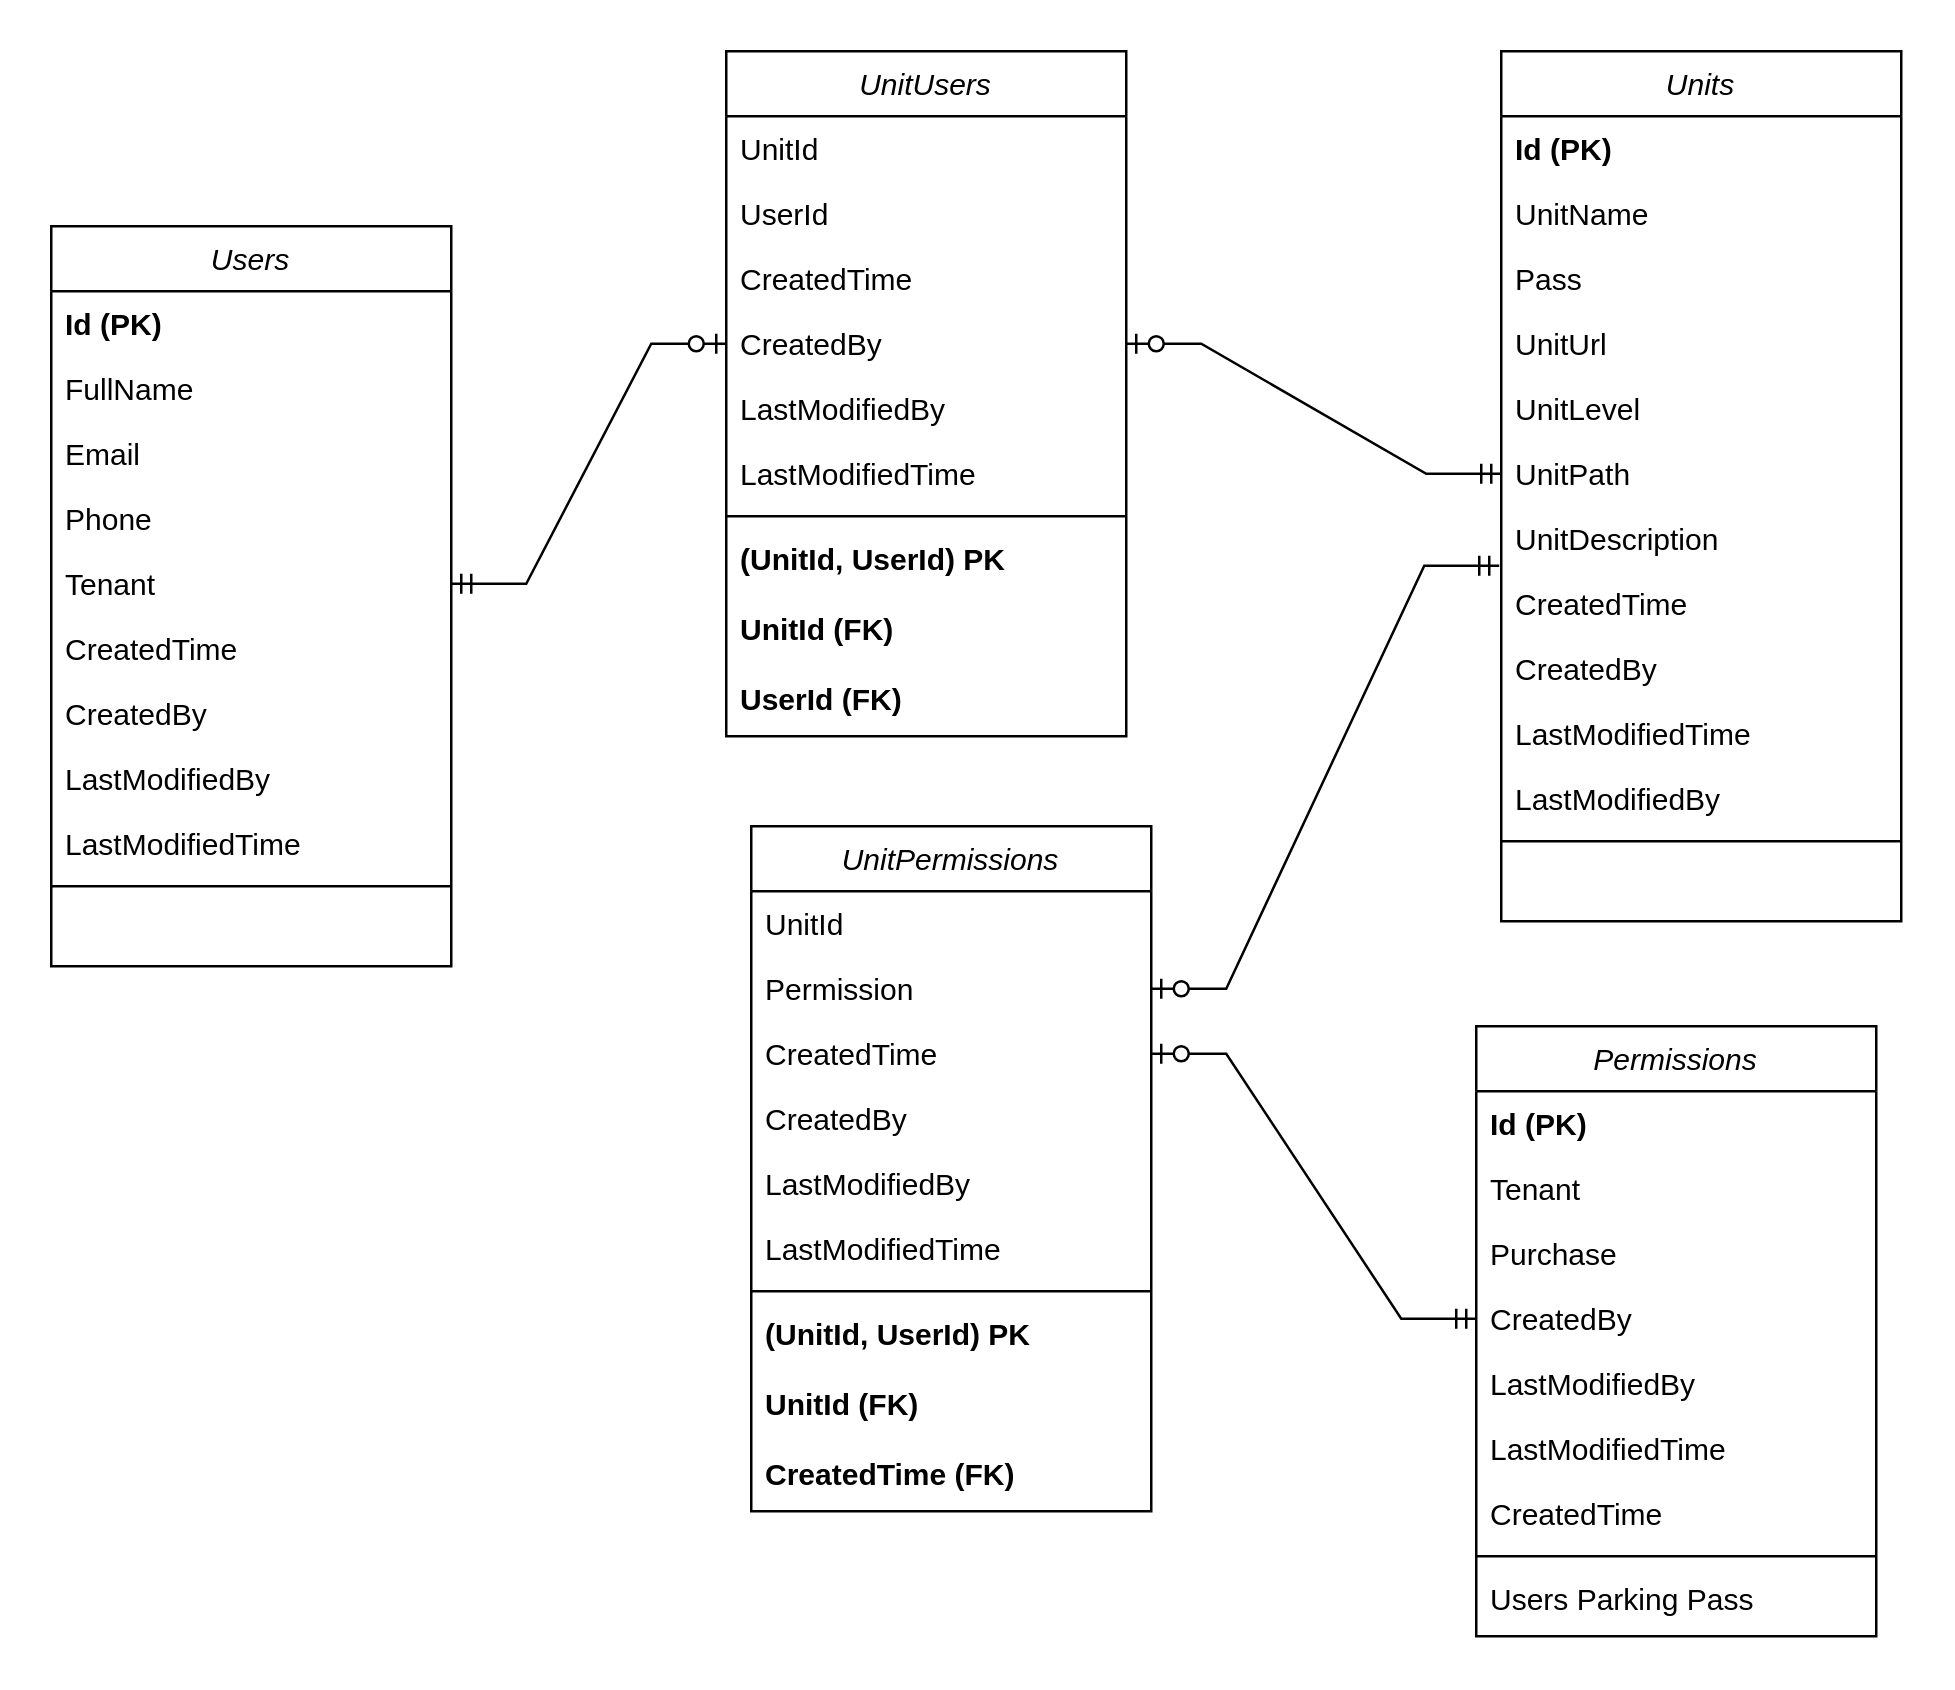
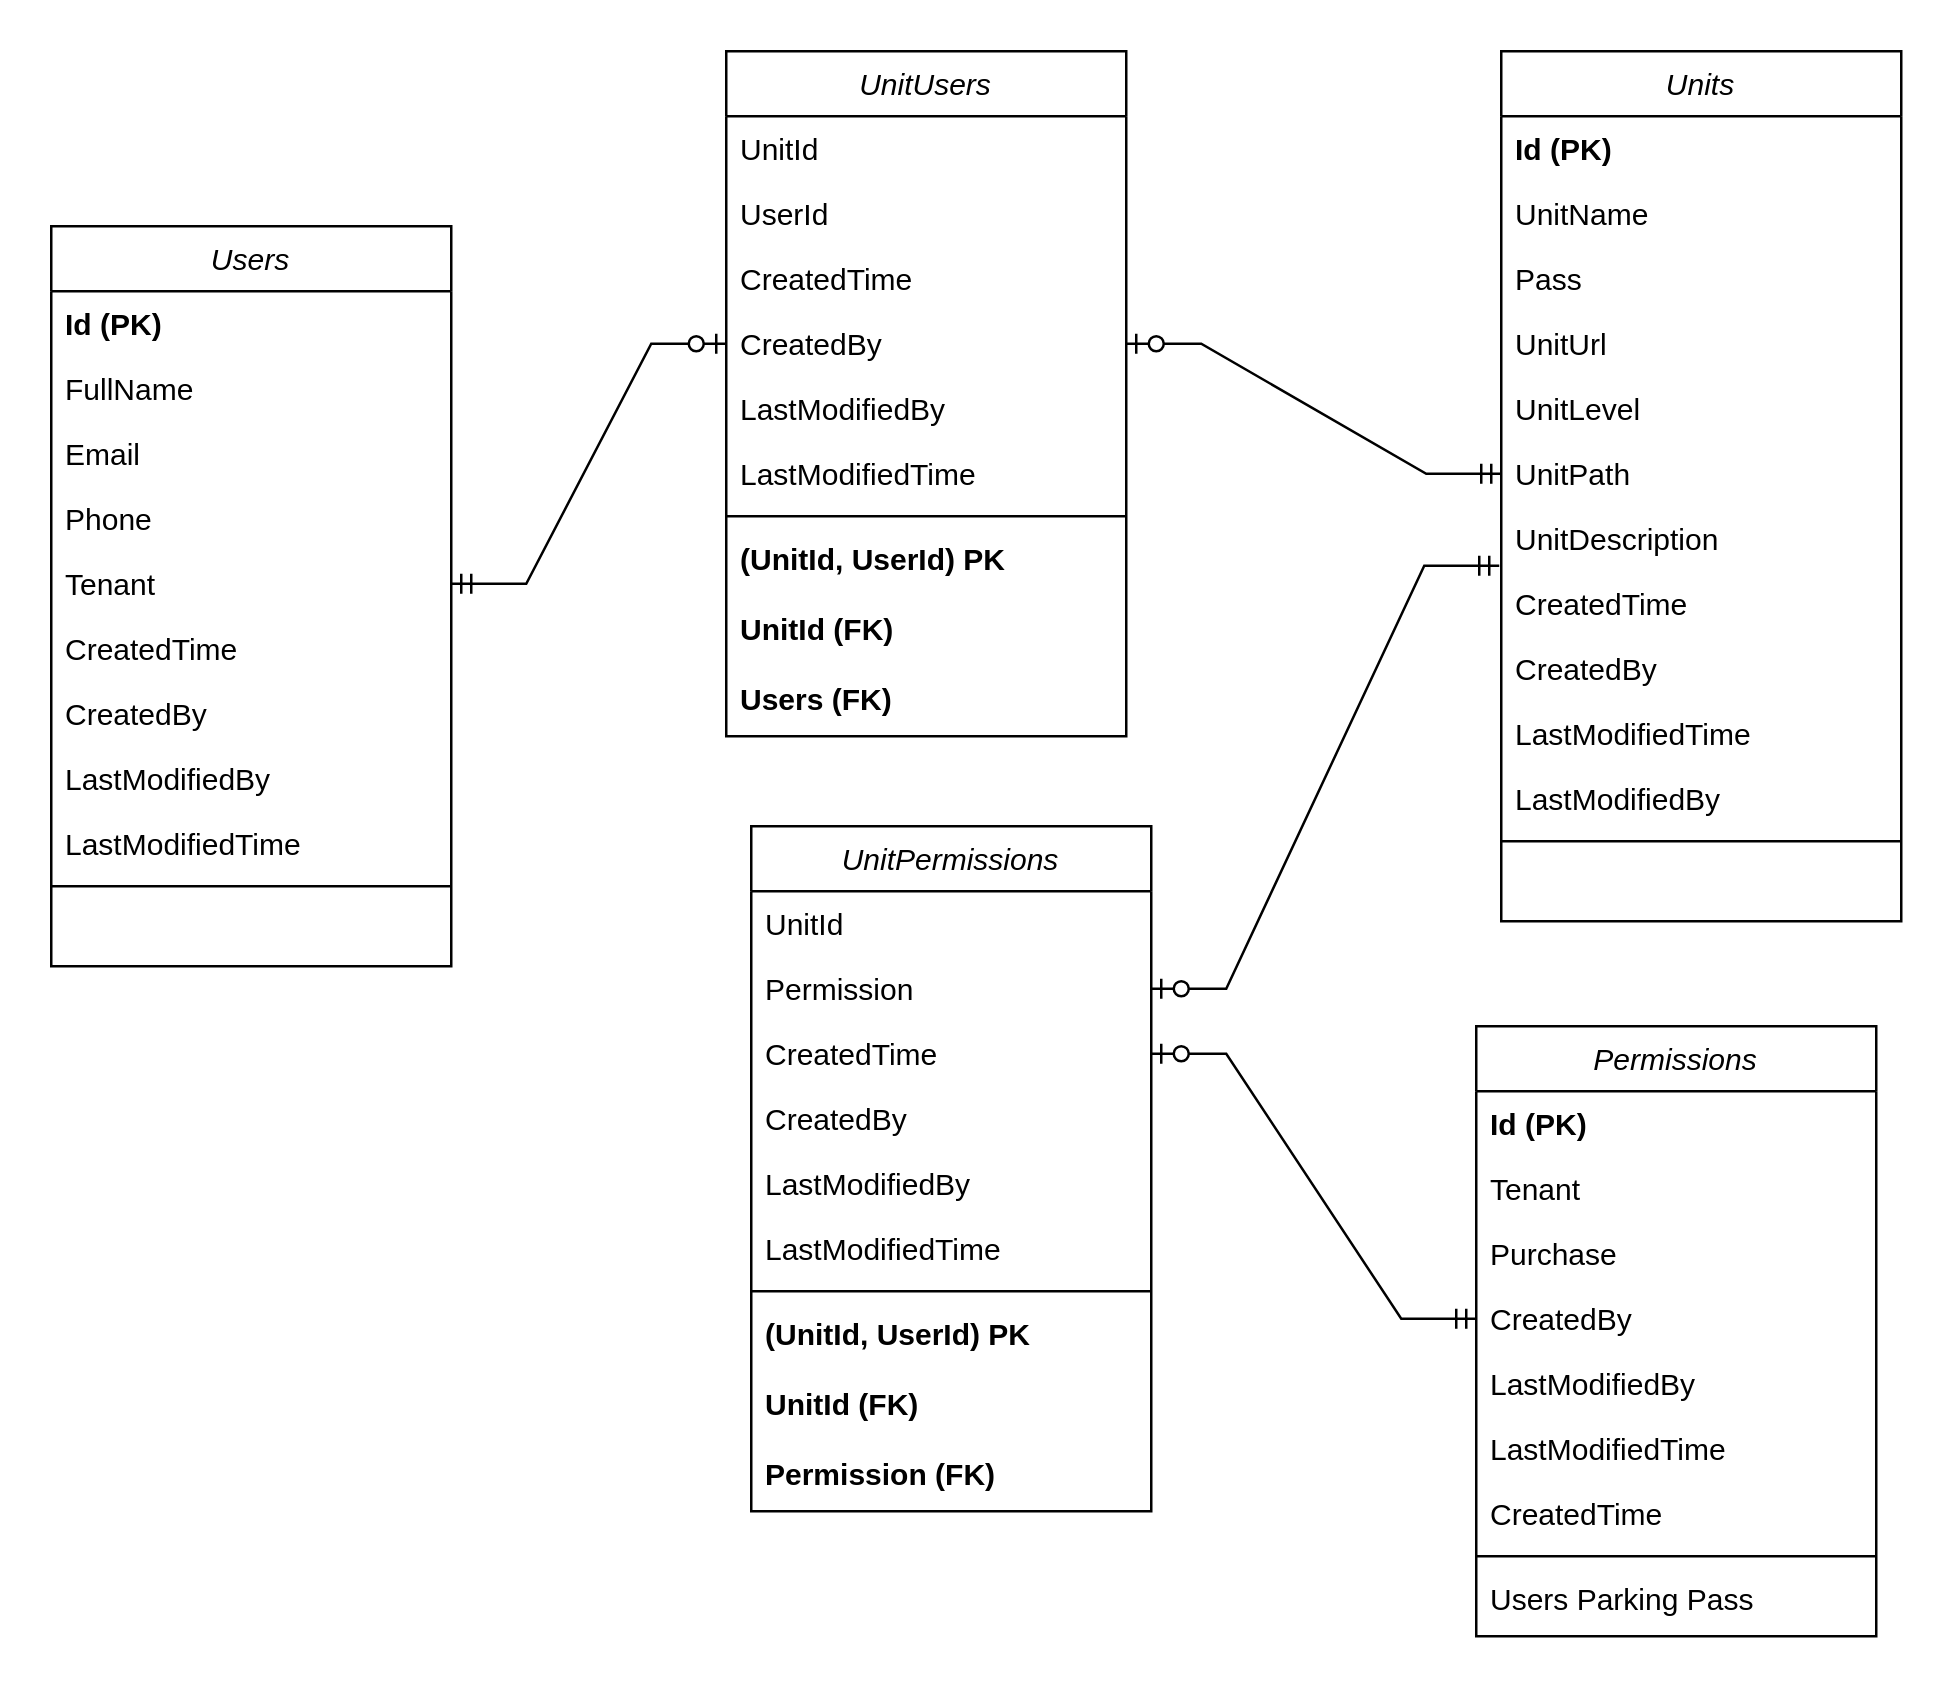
(829, 700) -> (820, 700)
(892, 1475) -> (879, 1475)
